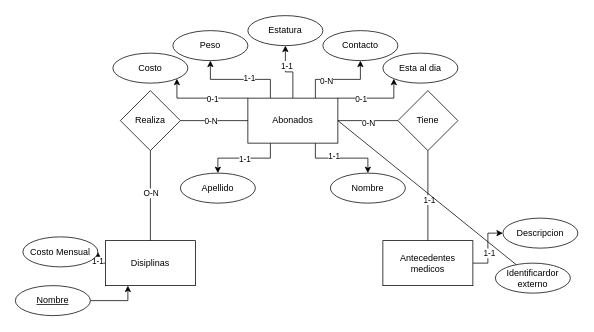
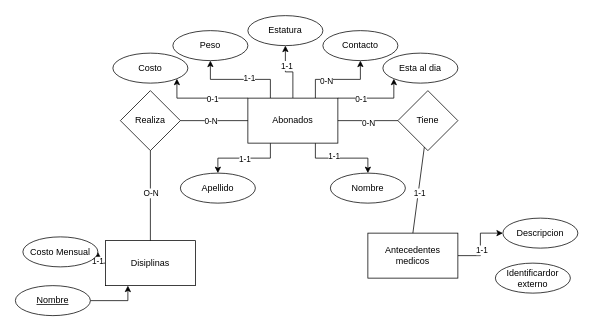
(429, 194) -> none
(428, 263) -> (413, 255)
